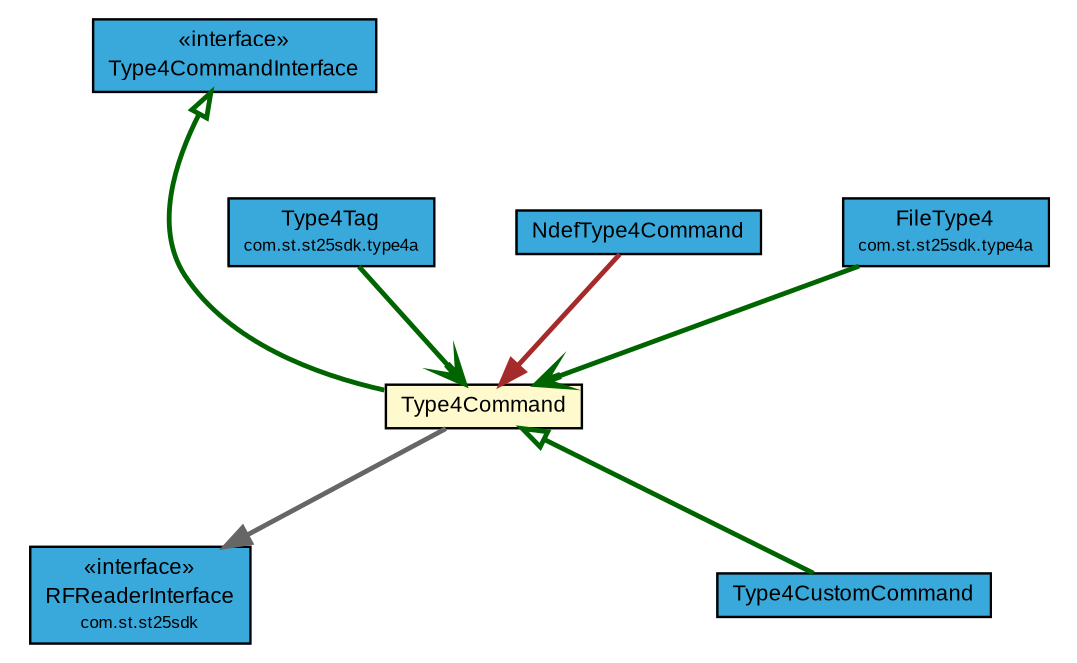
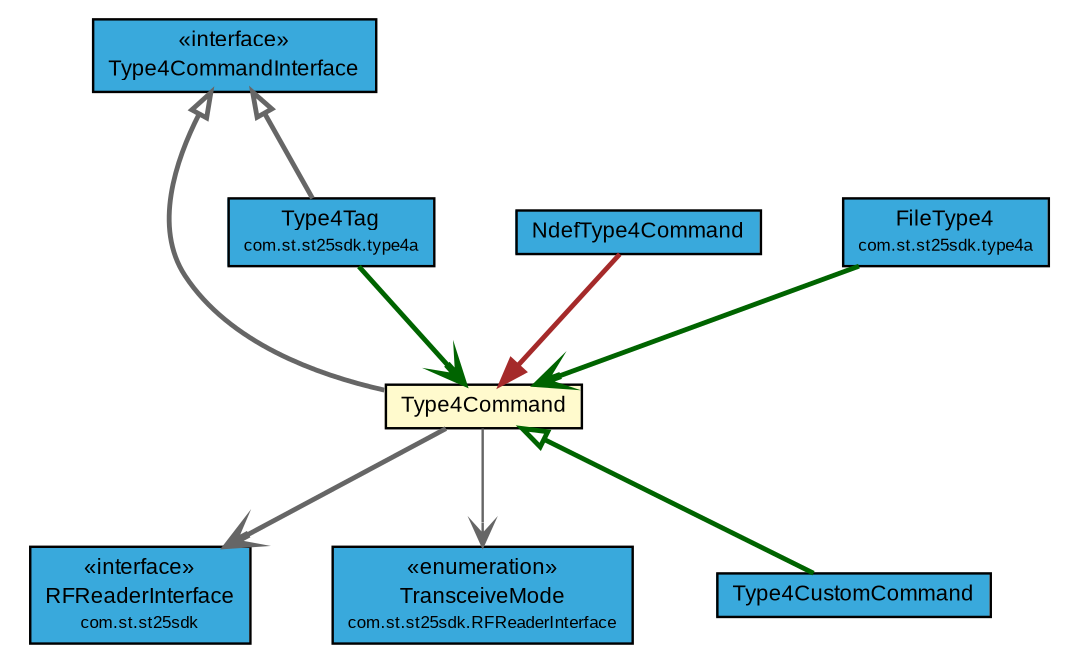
none -> (289, 156)
(206, 301) -> (206, 301)
(346, 482) -> (346, 482)
none -> (483, 595)
